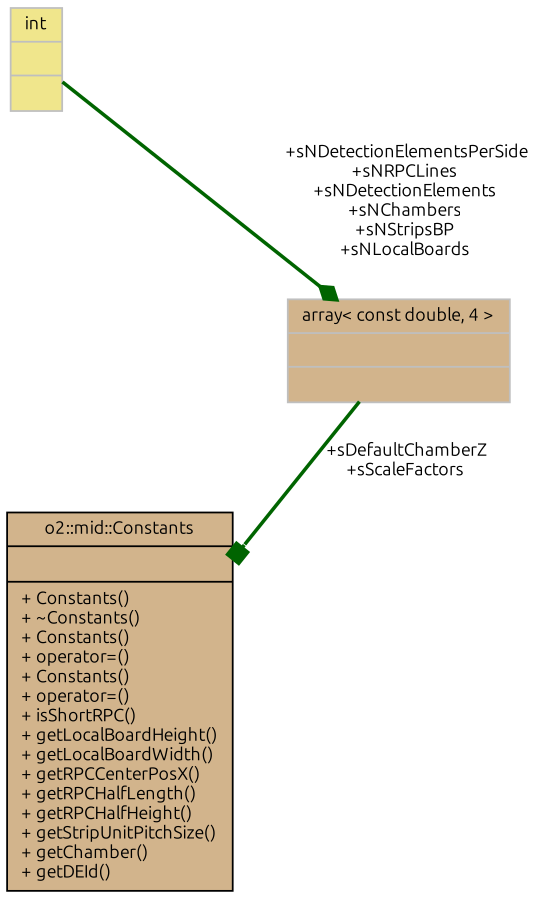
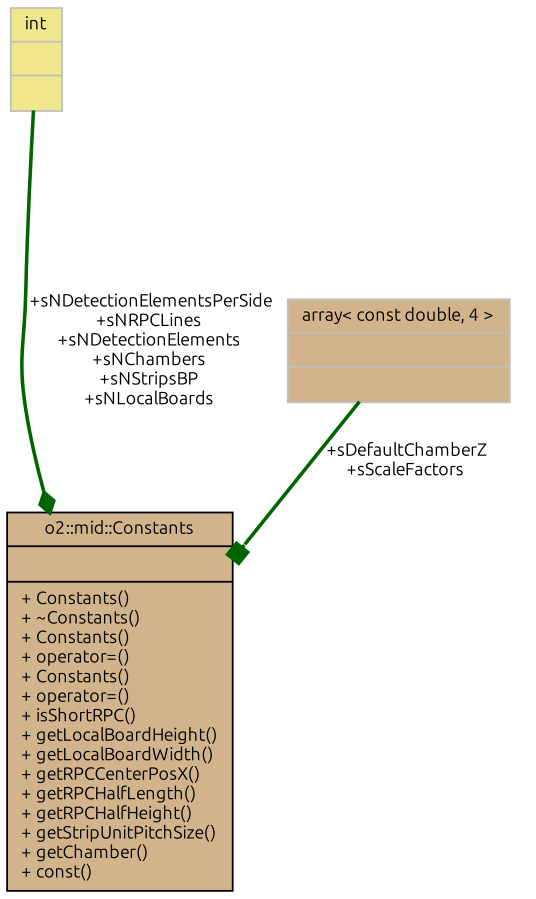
(191, 184) -> (25, 302)
(67, 872) -> (57, 872)
